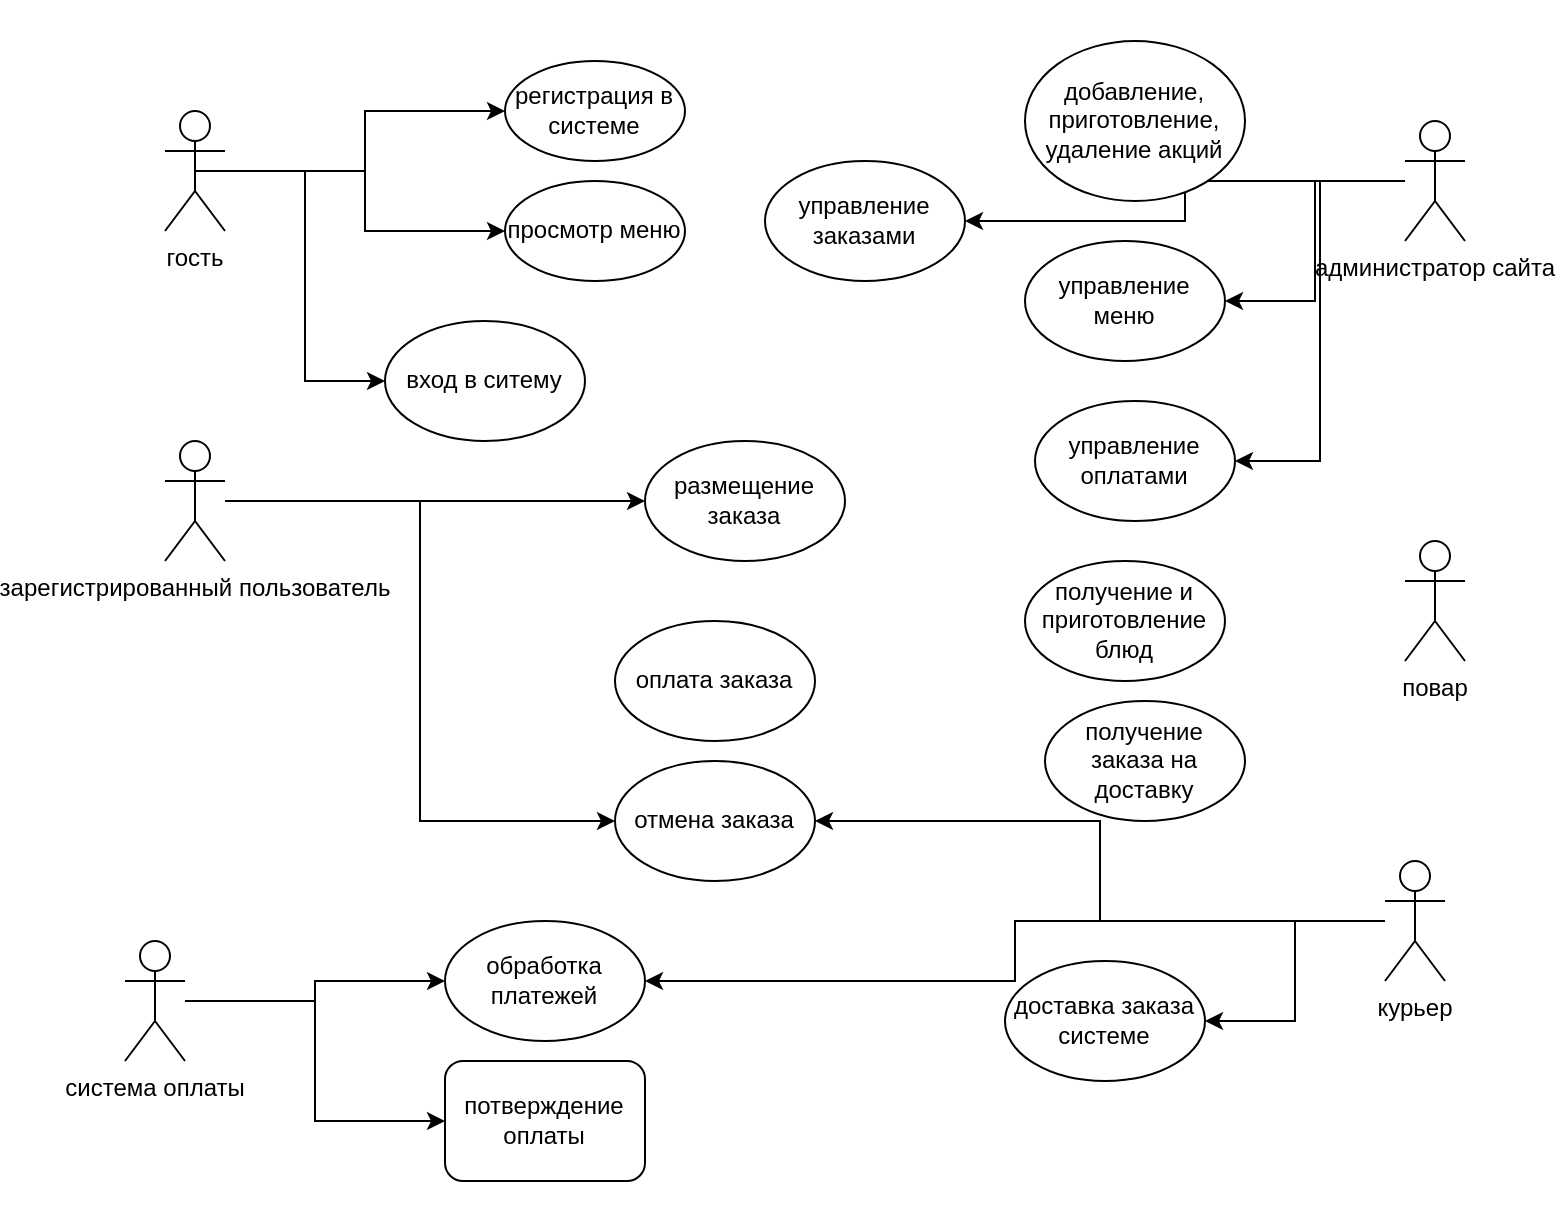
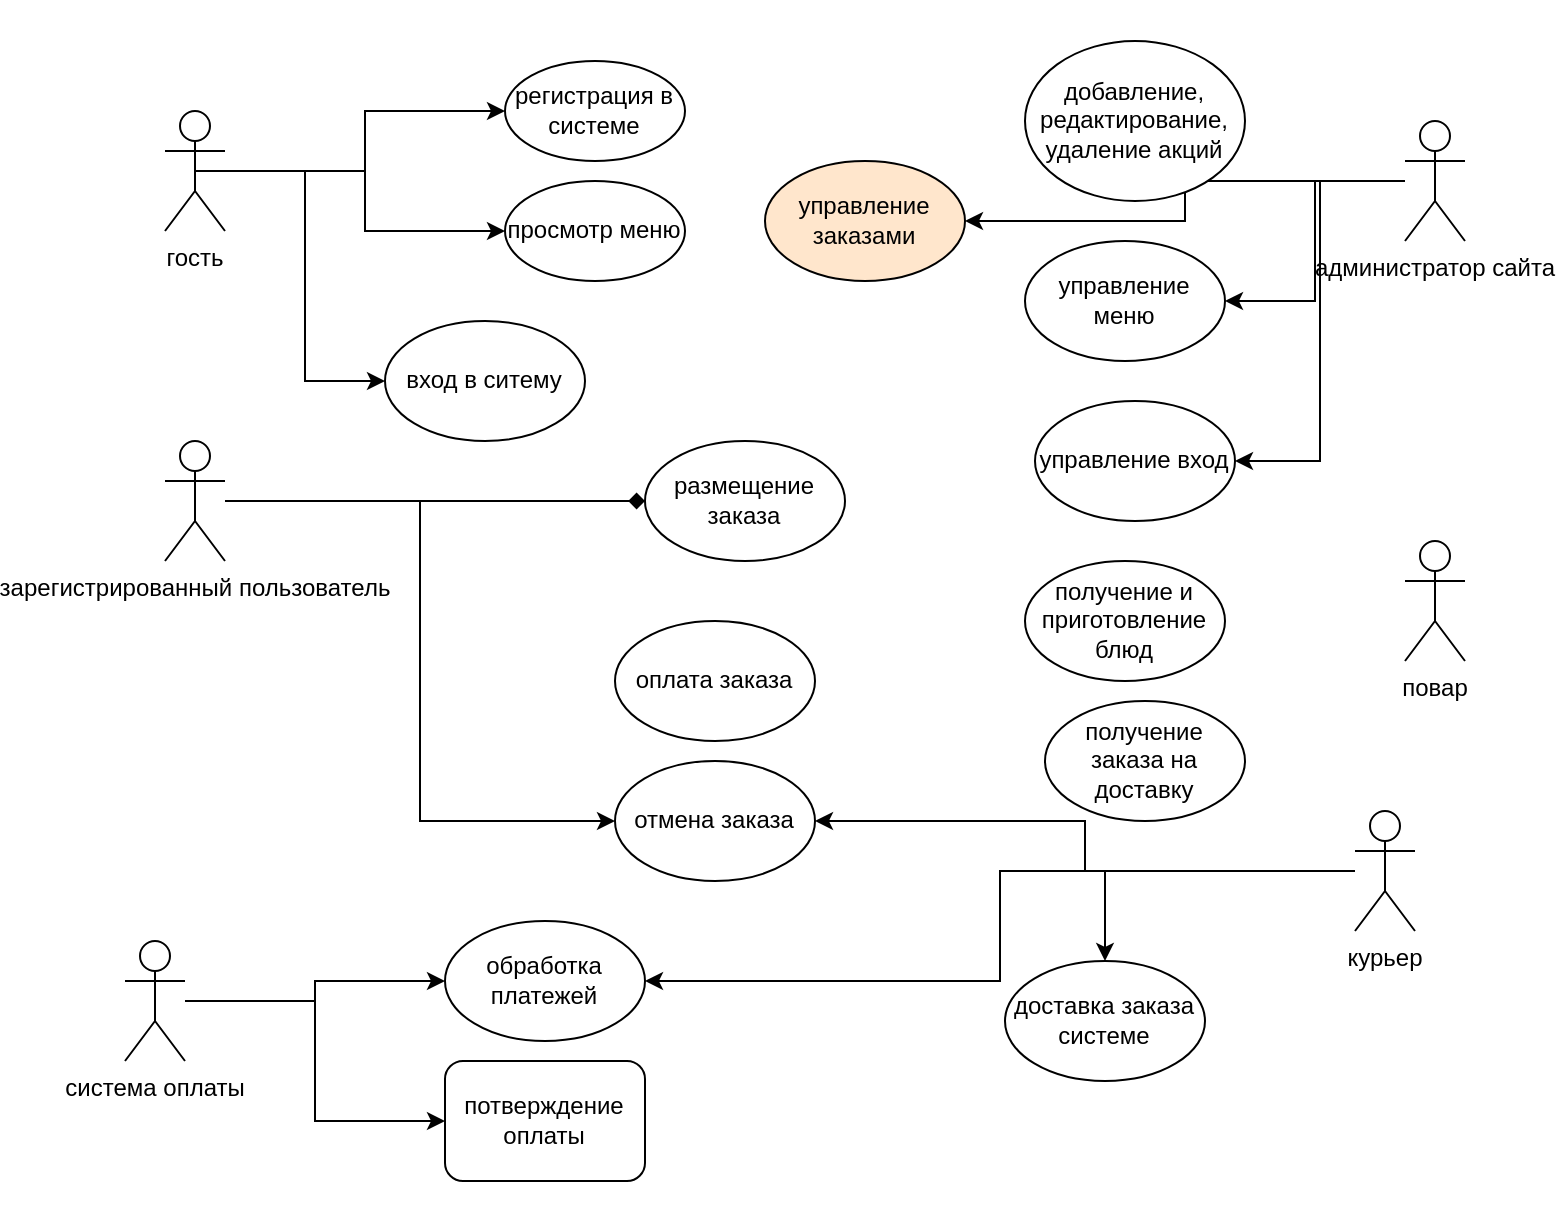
(1135, 121) -> (1135, 121)
(865, 221) -> (865, 221)
(1135, 461) -> (1135, 461)
(629, 501) -> (628, 501)
(1415, 921) -> (1385, 871)
